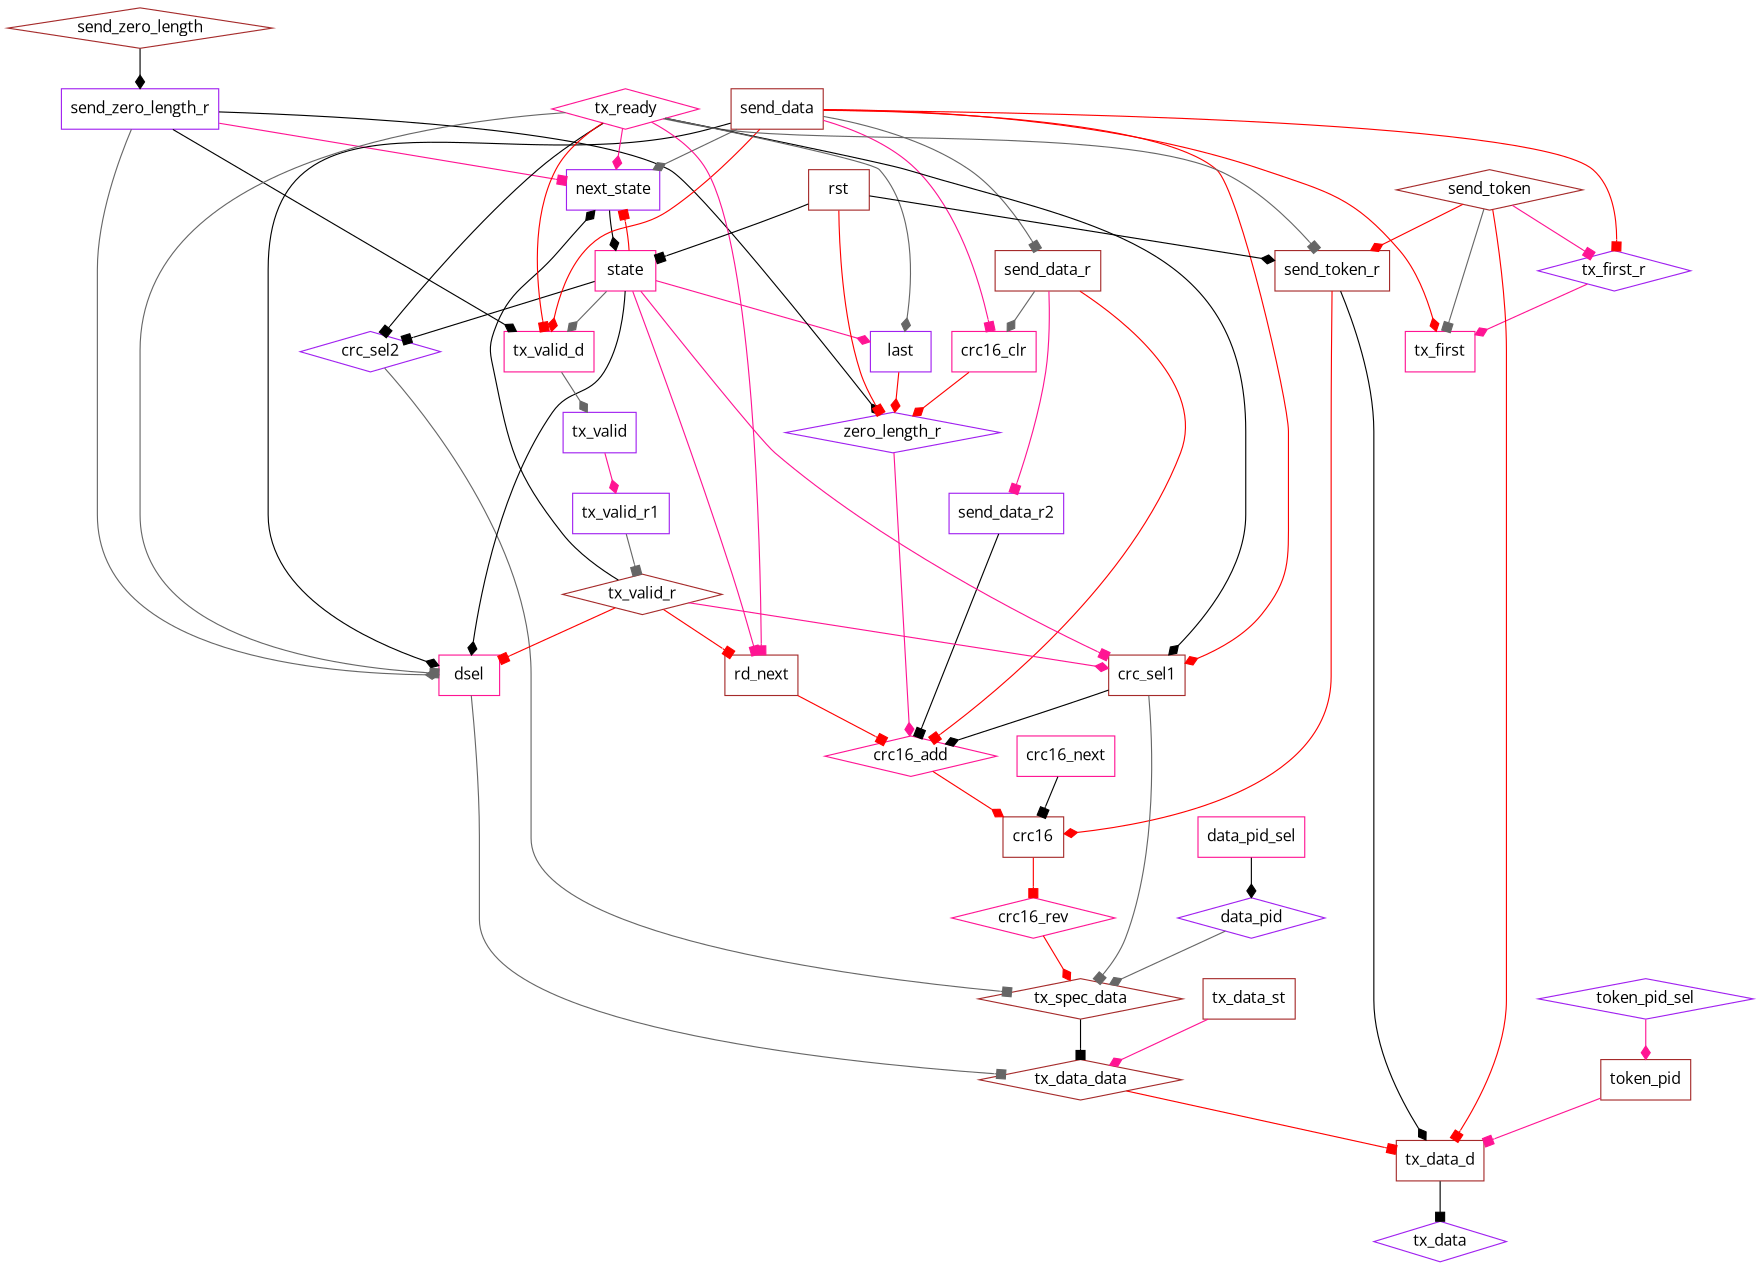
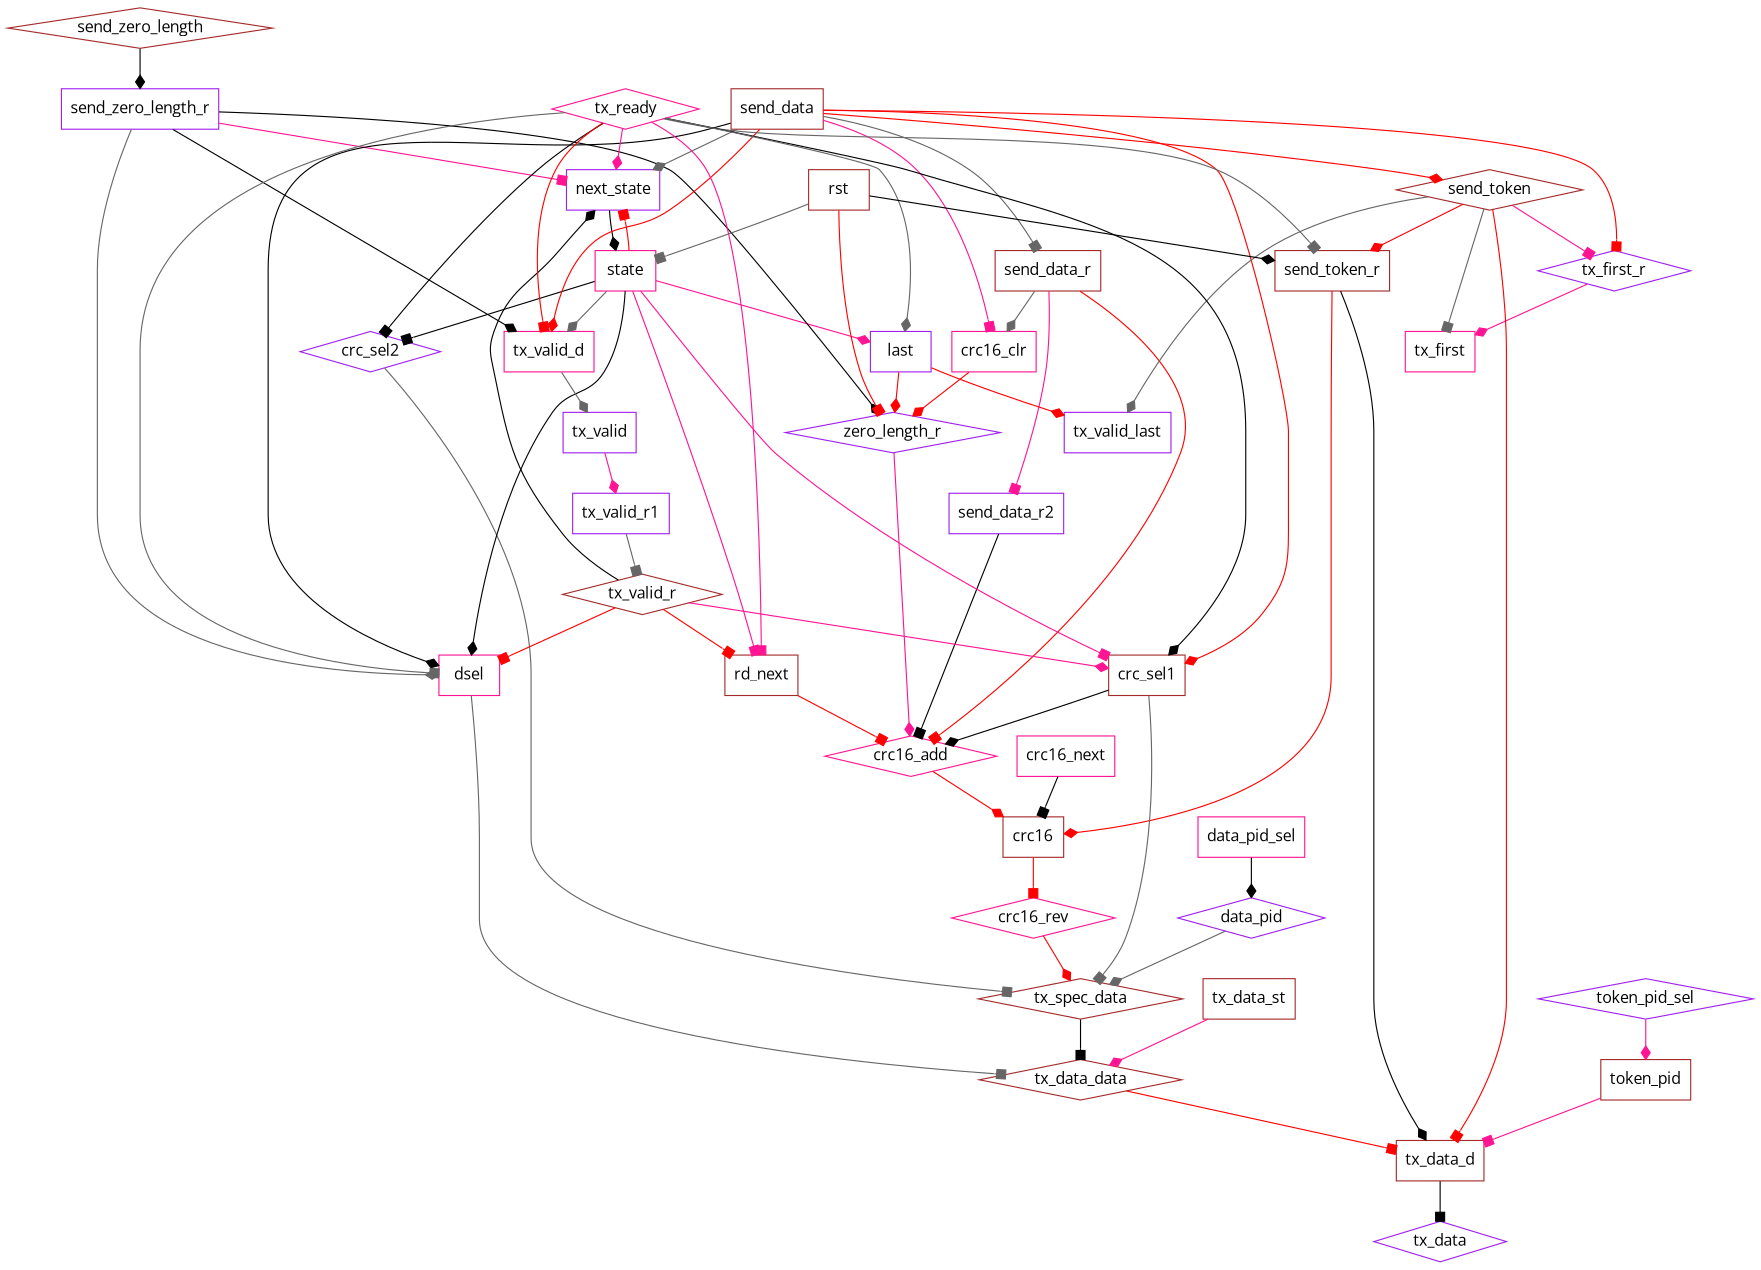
(1212, 155) -> (1097, 137)
(741, 229) -> (741, 229)
none -> (1118, 433)
